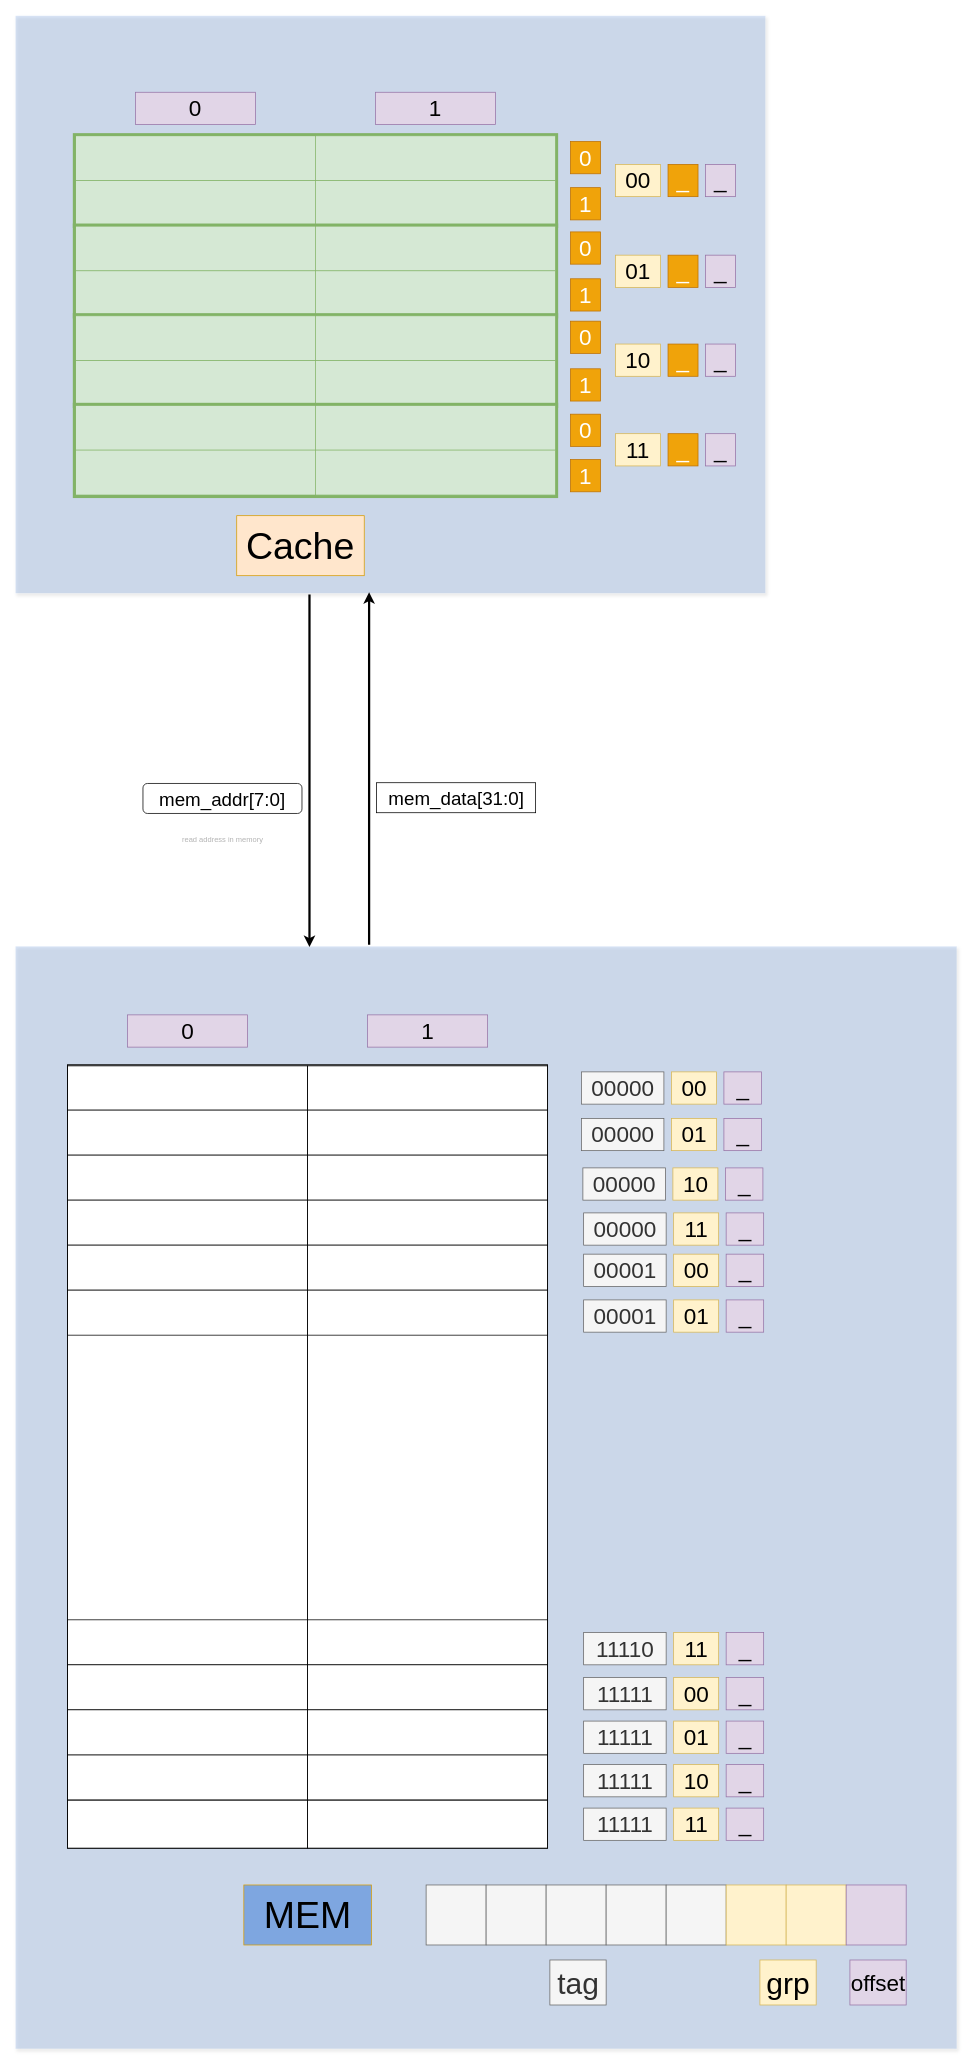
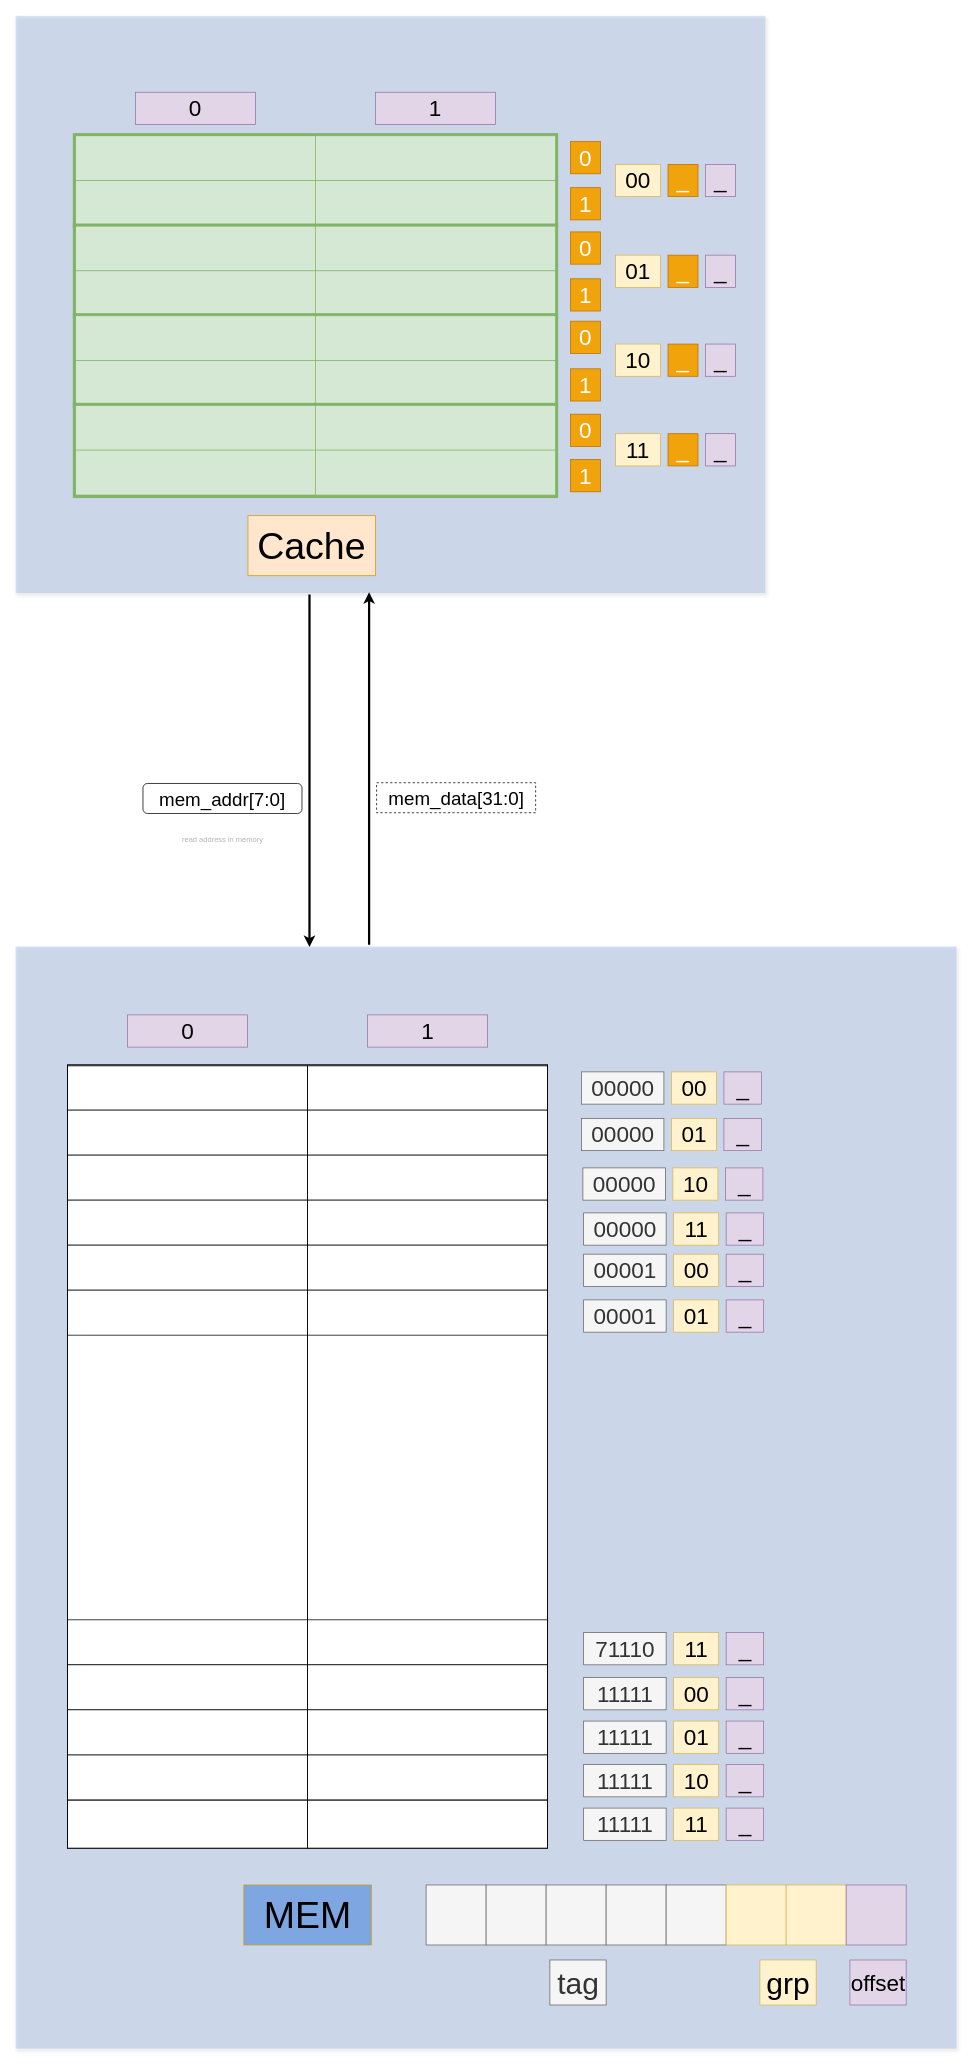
(300, 546) -> (312, 546)
(456, 798) -> (456, 798)
(625, 1649) -> (625, 1649)
